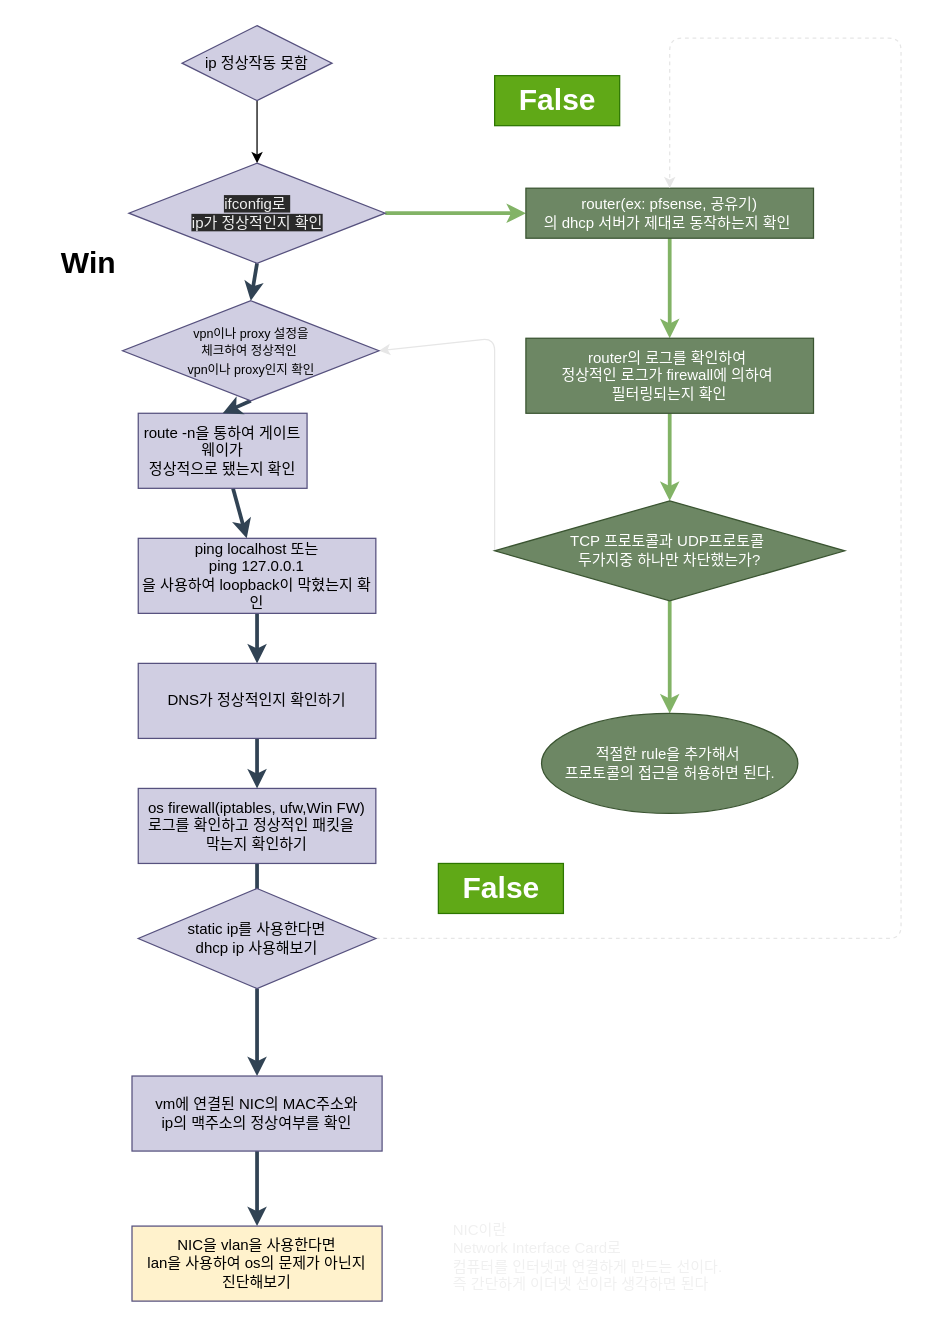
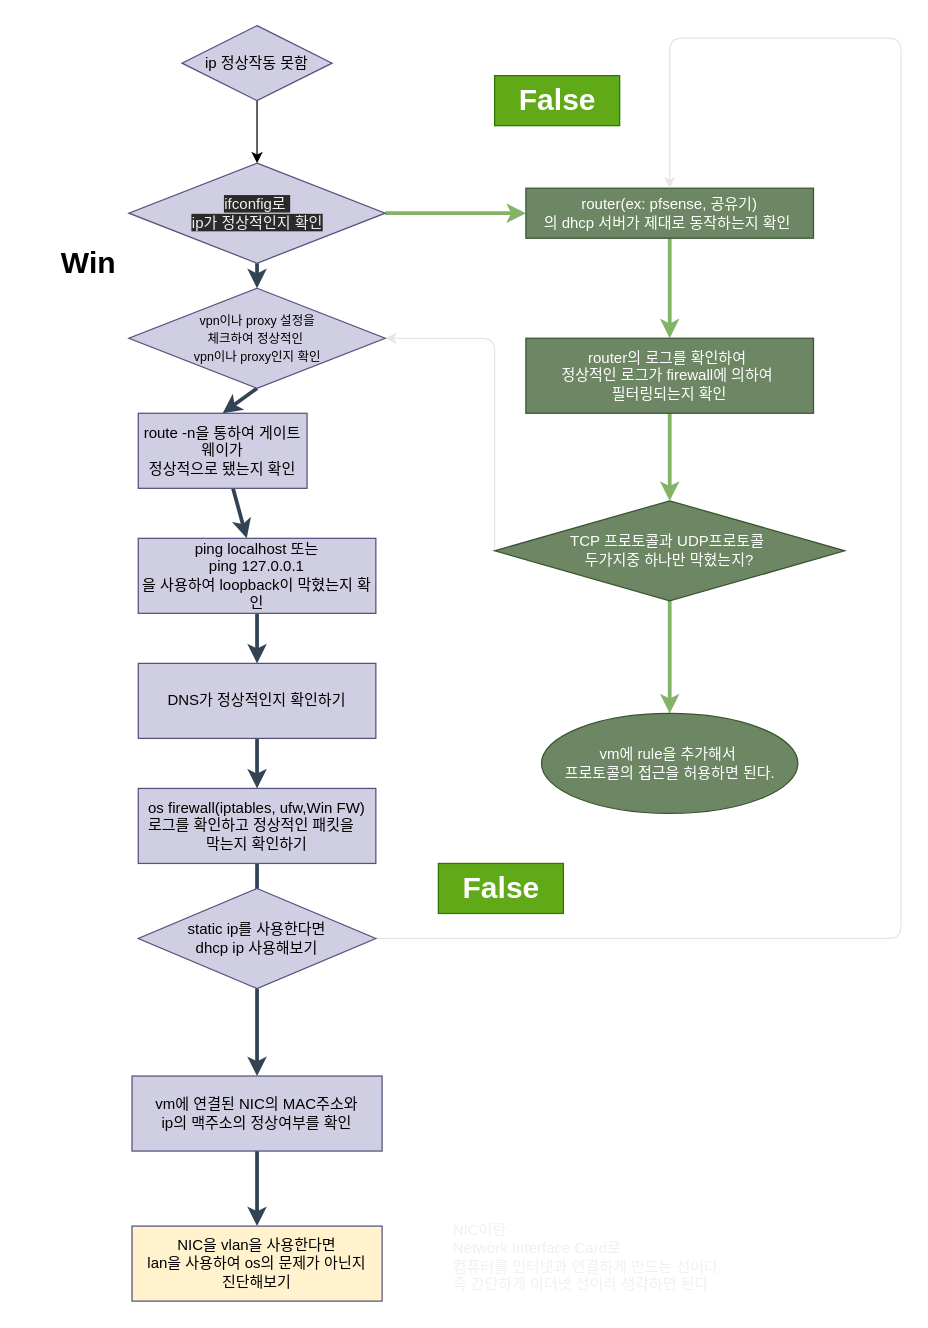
(251, 351) -> (257, 338)
(669, 551) -> (669, 551)
(901, 569) -> (901, 569)
(670, 763) -> (670, 763)
